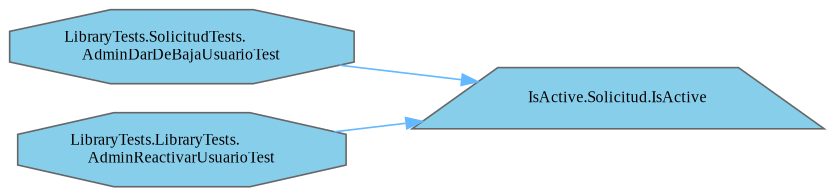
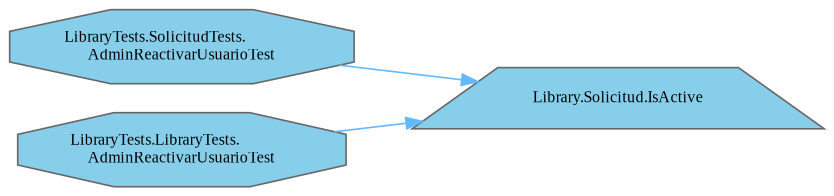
(182, 47) -> (182, 47)
(618, 98) -> (618, 98)
